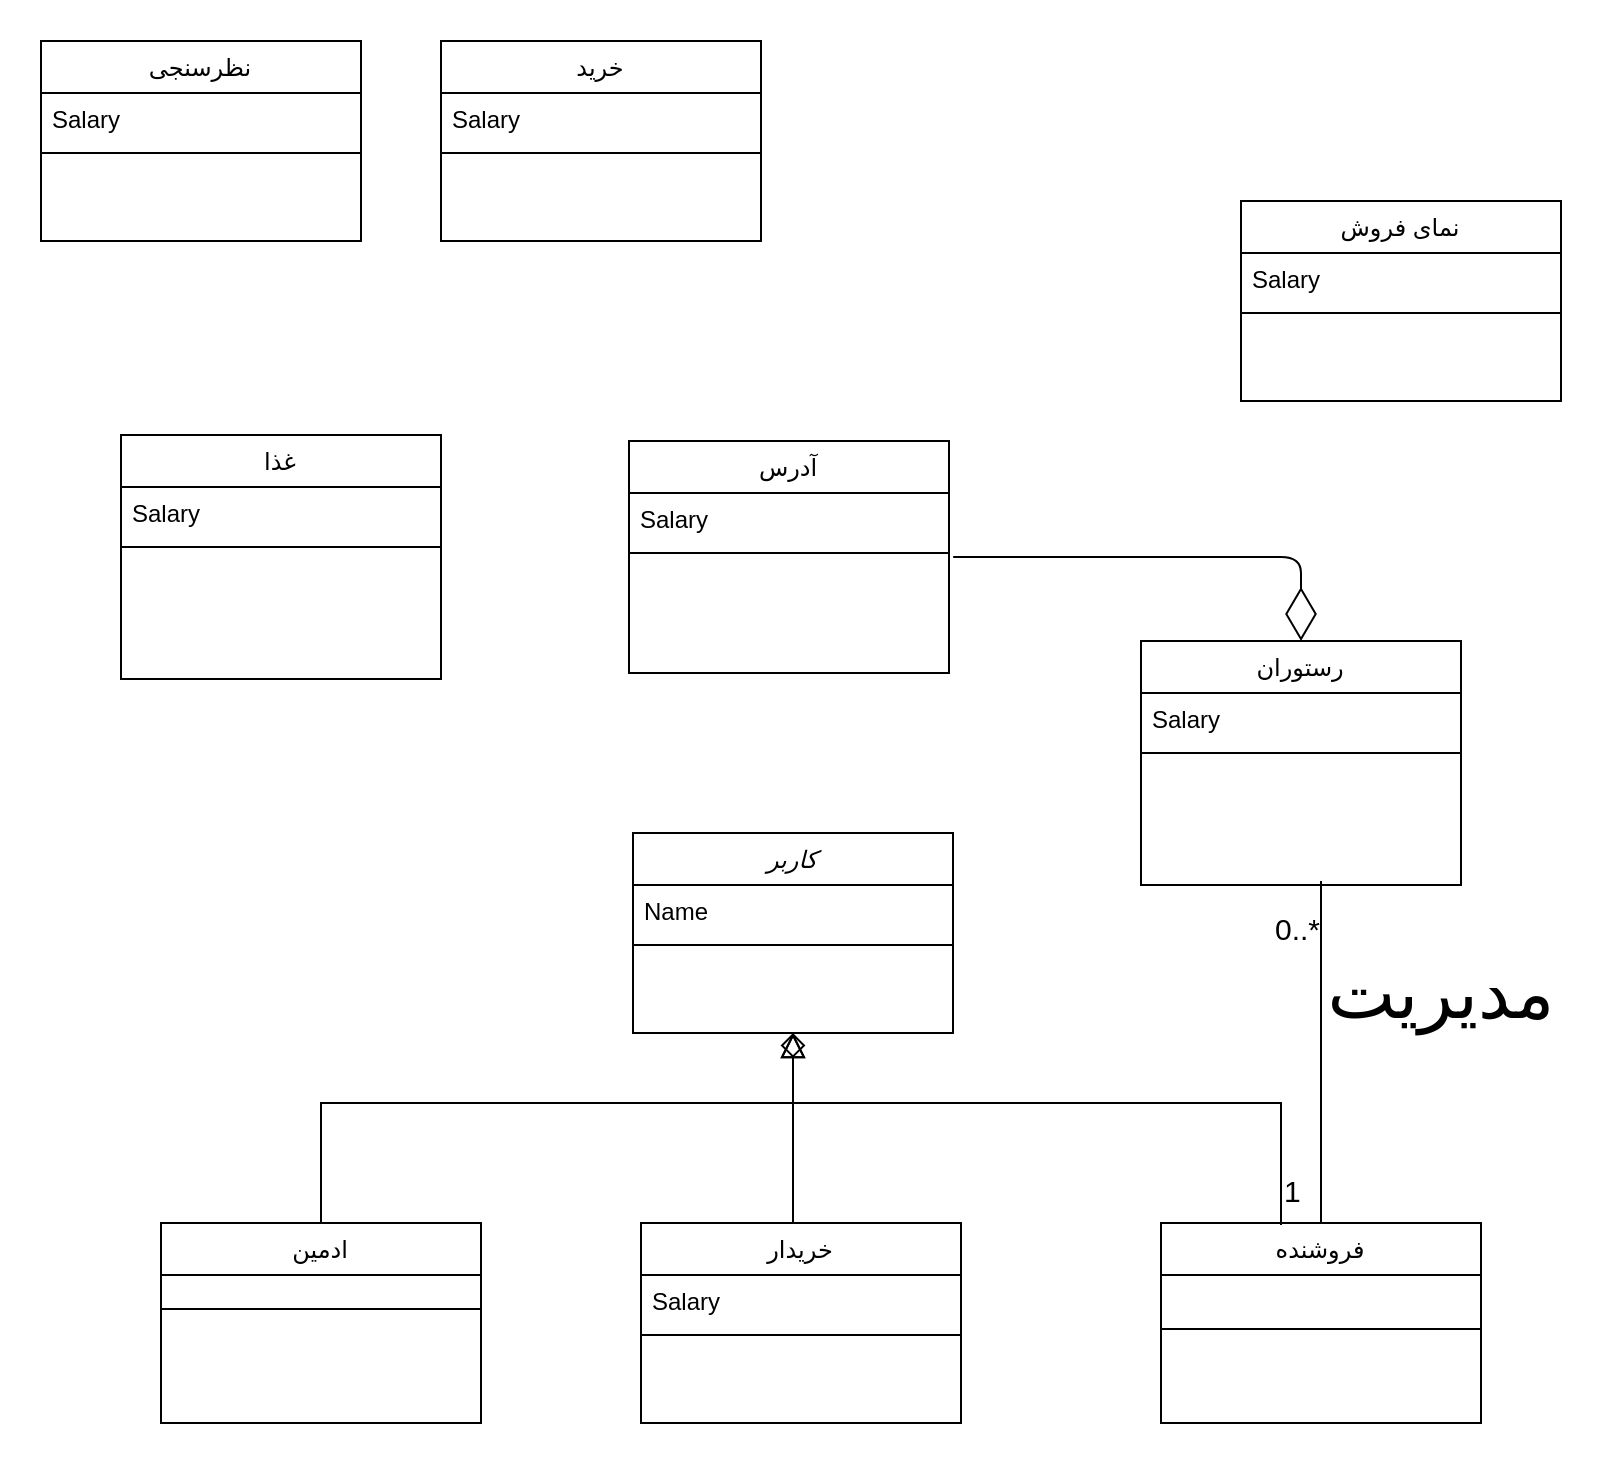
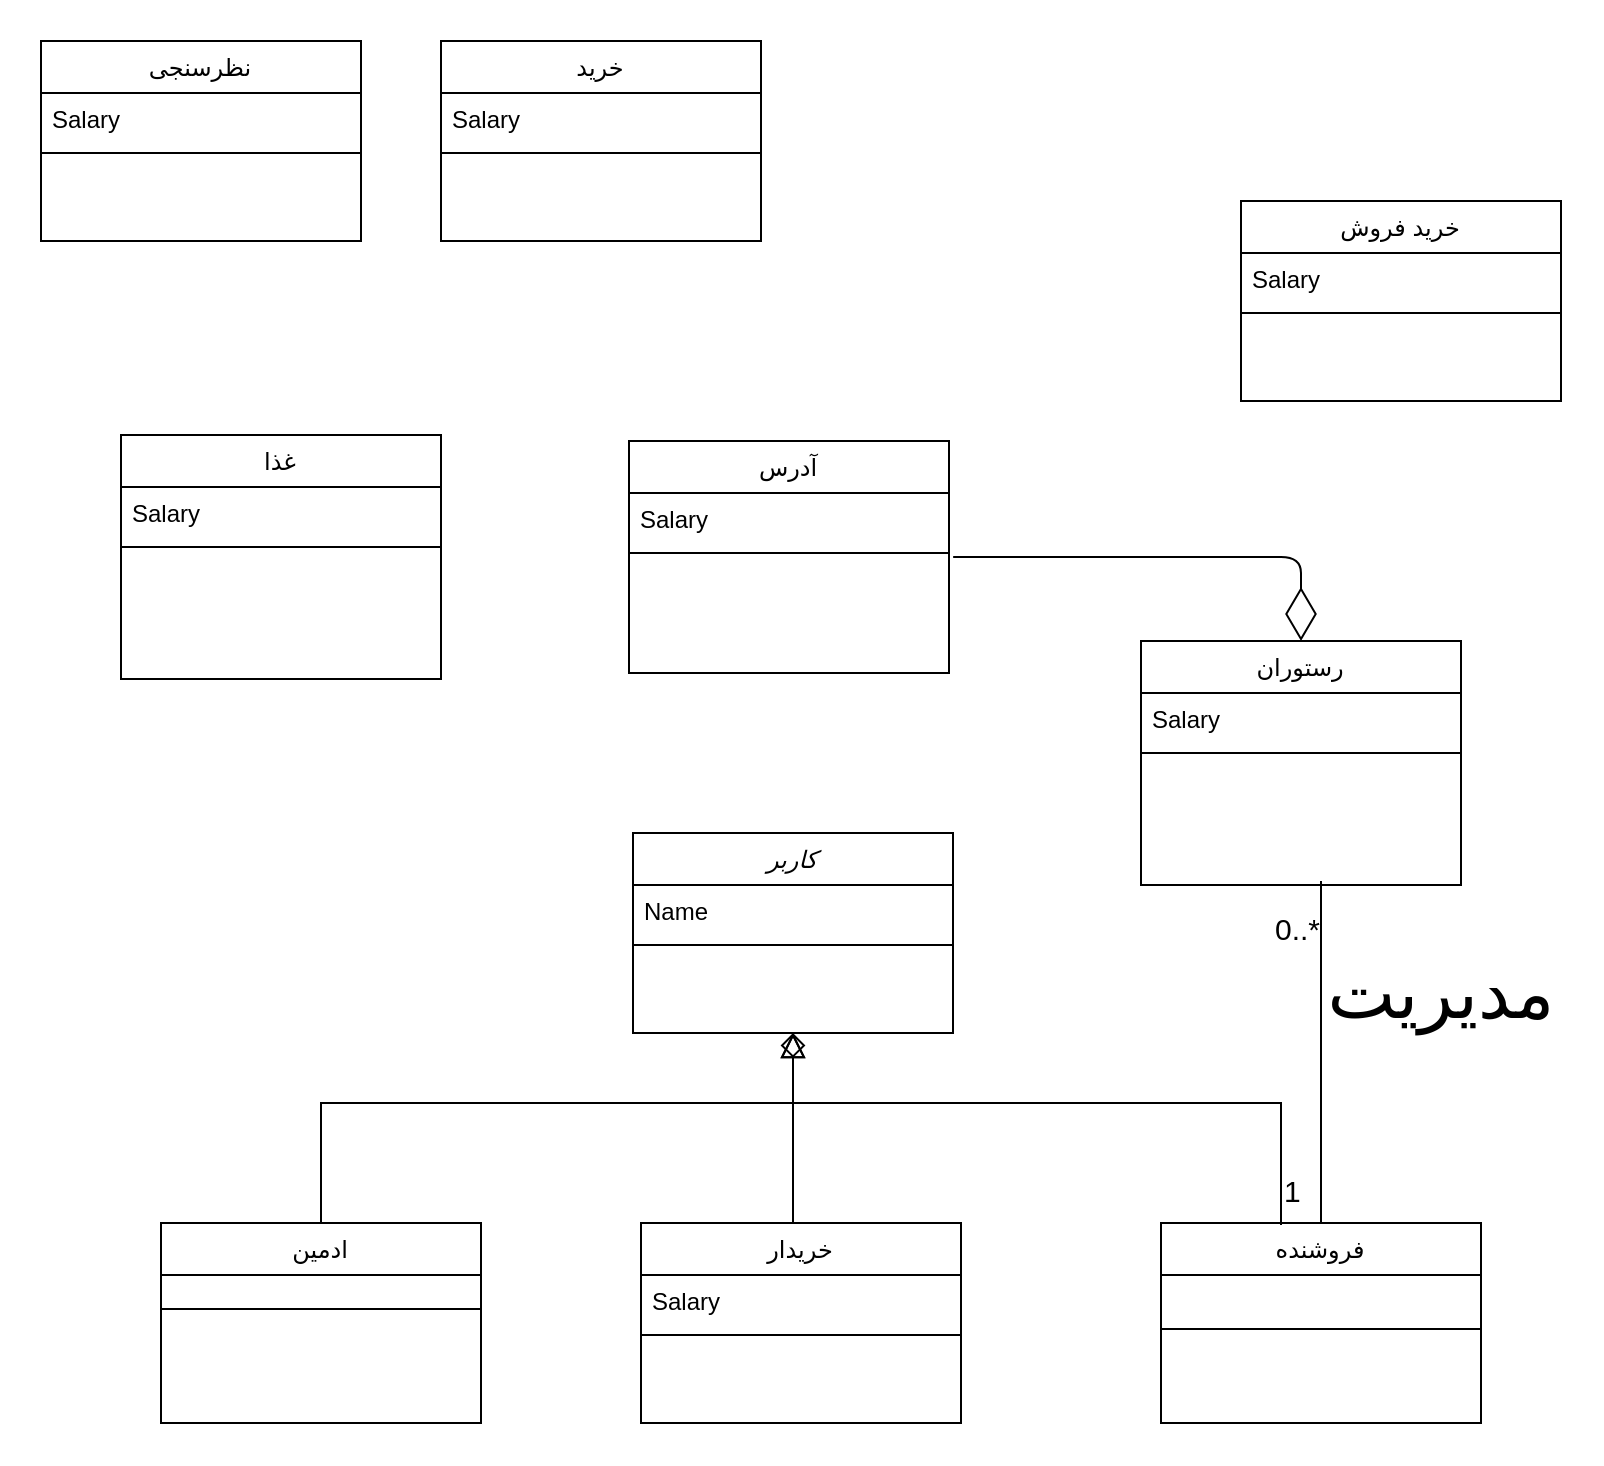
(1400, 228) -> (1400, 228)
